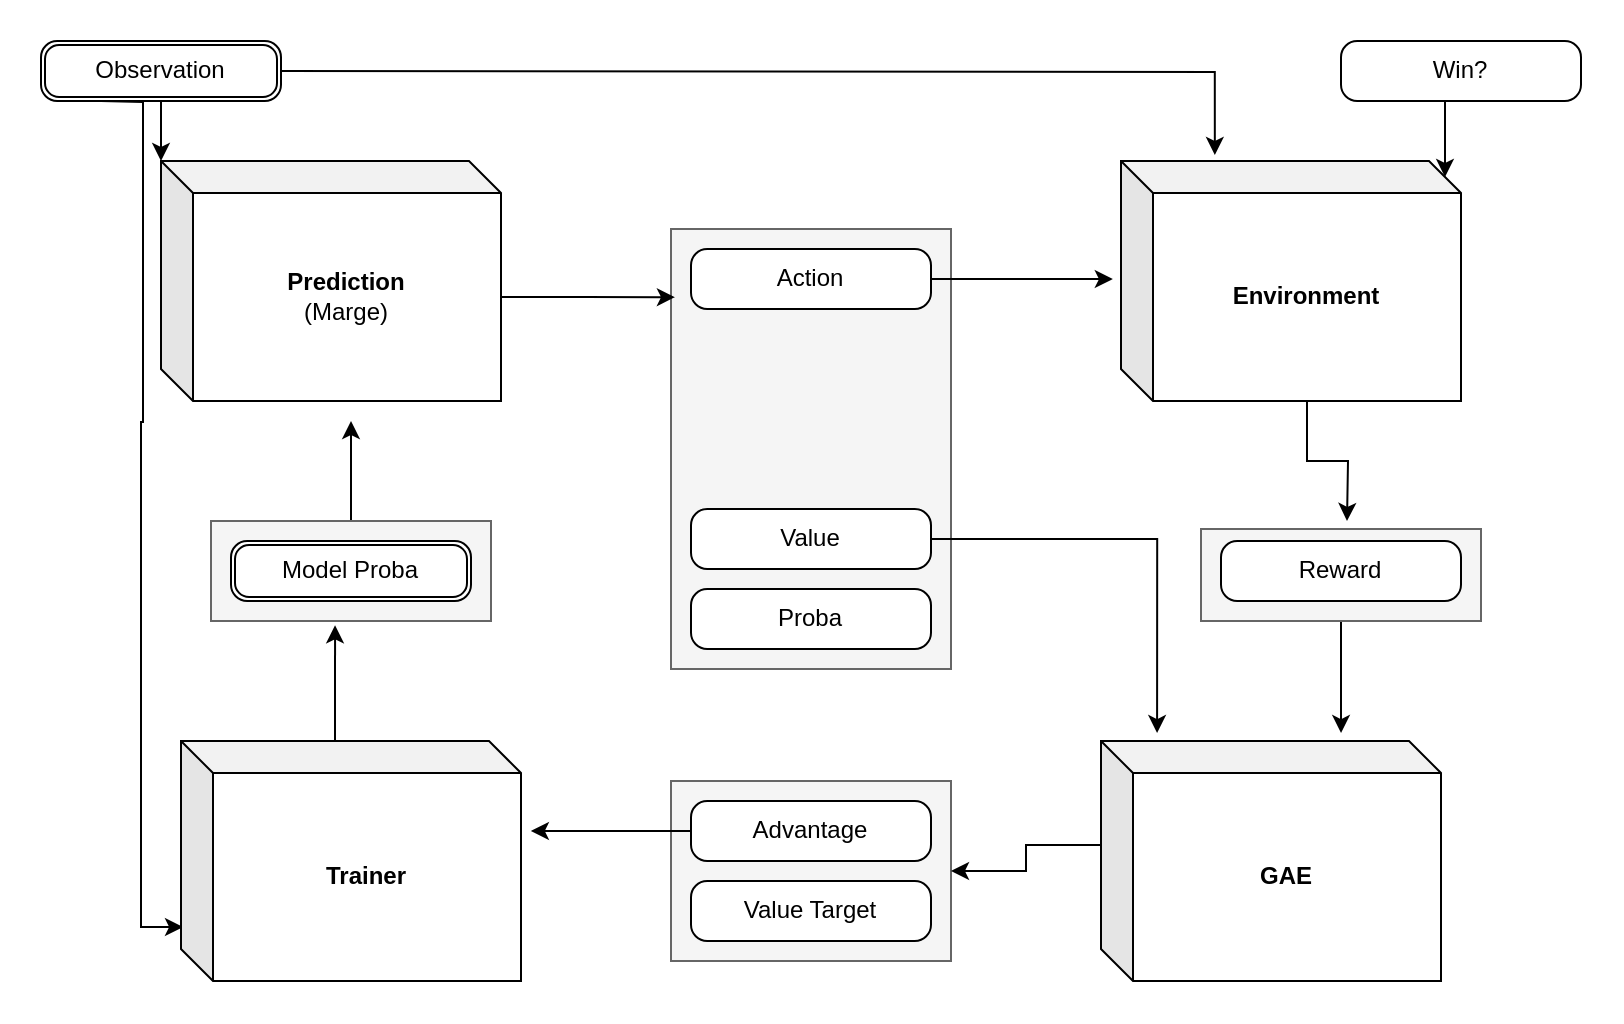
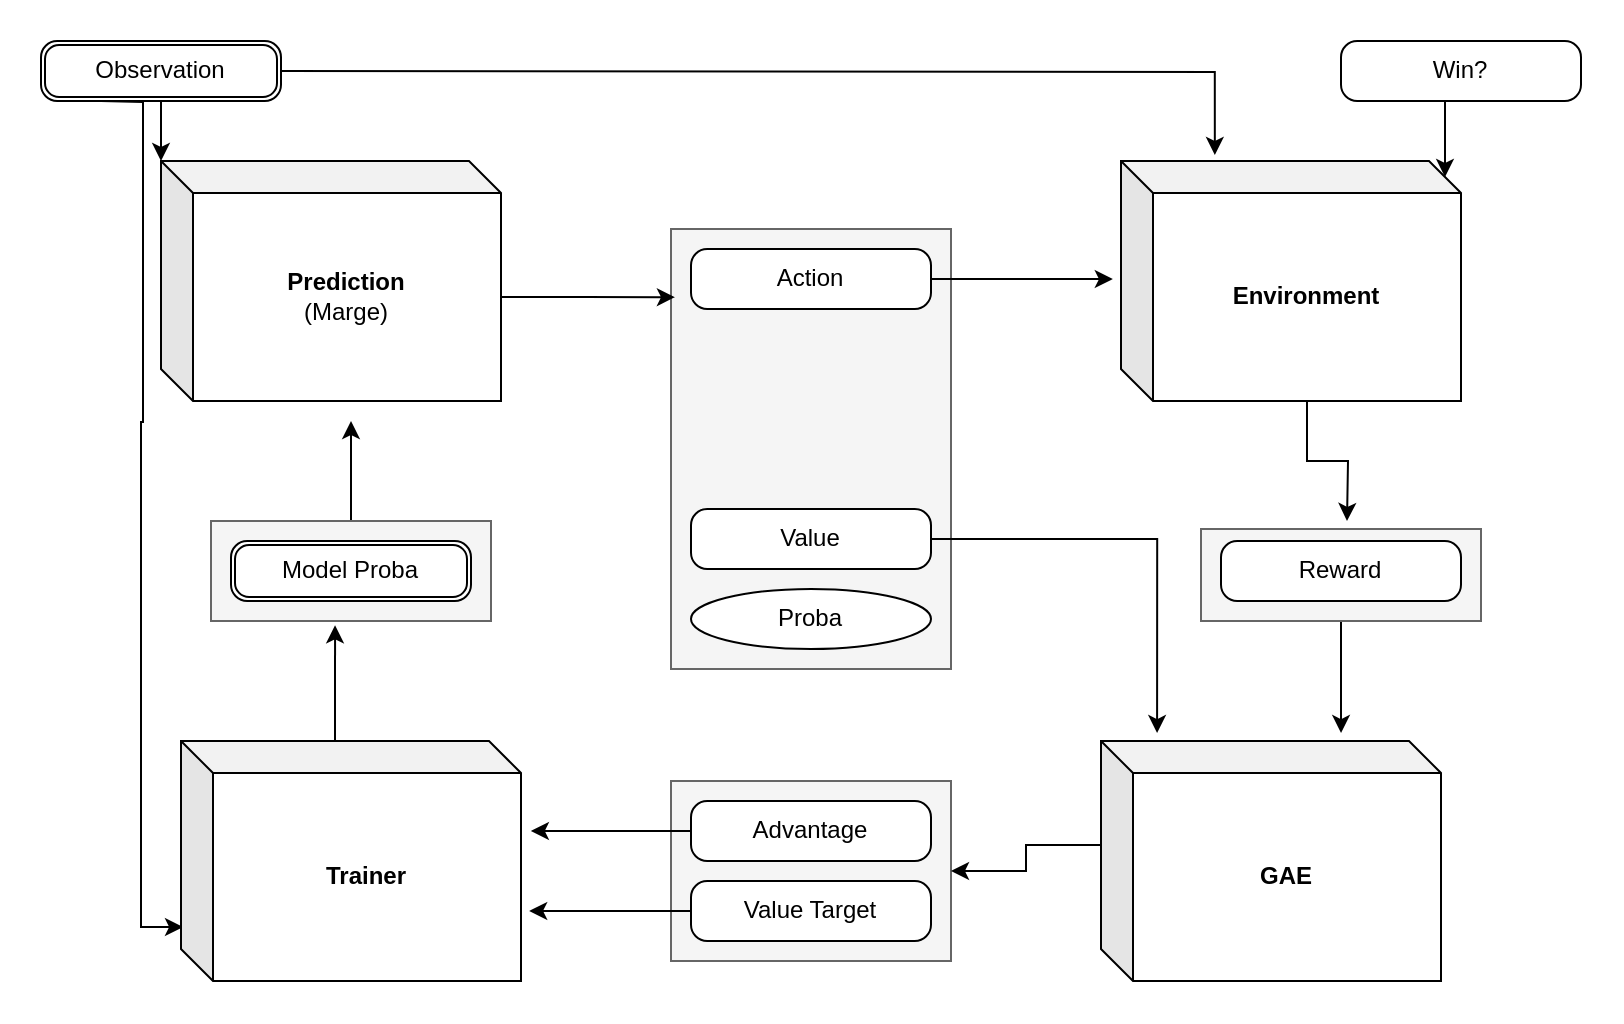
(811, 619) -> (811, 619)
none -> (617, 911)
